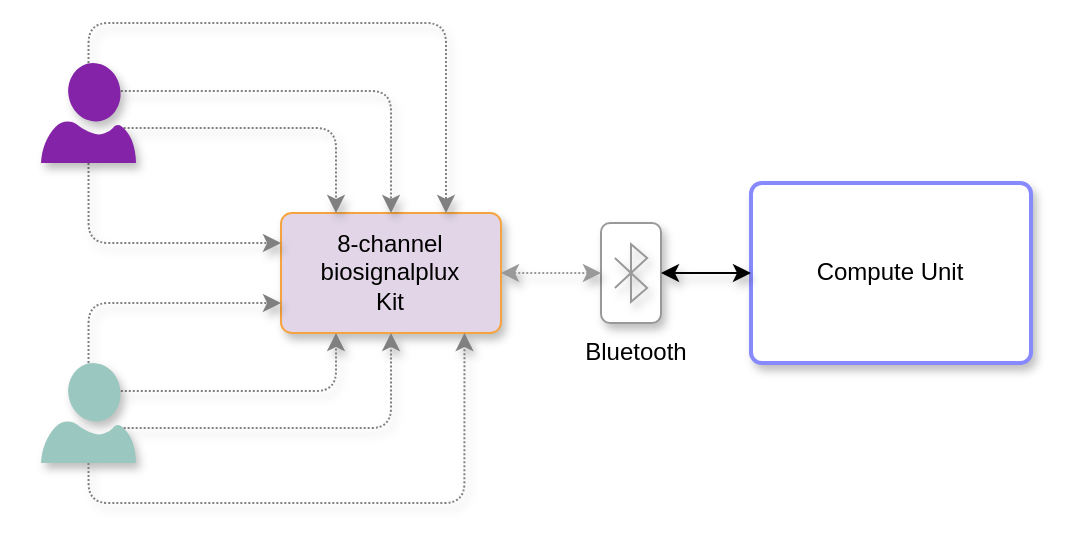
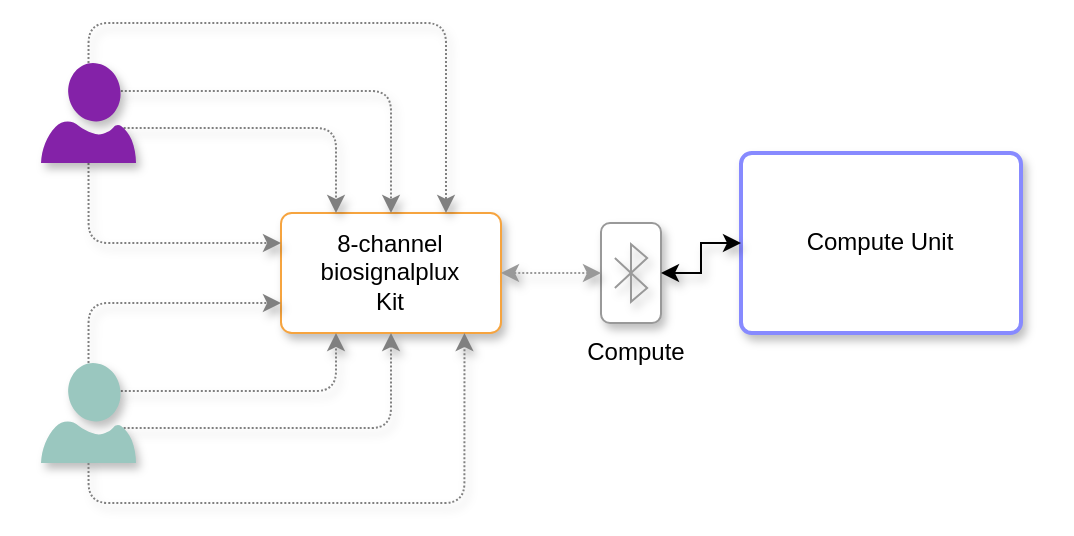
(391, 273) -> (391, 273)
(891, 273) -> (881, 243)
(637, 353) -> (637, 353)
